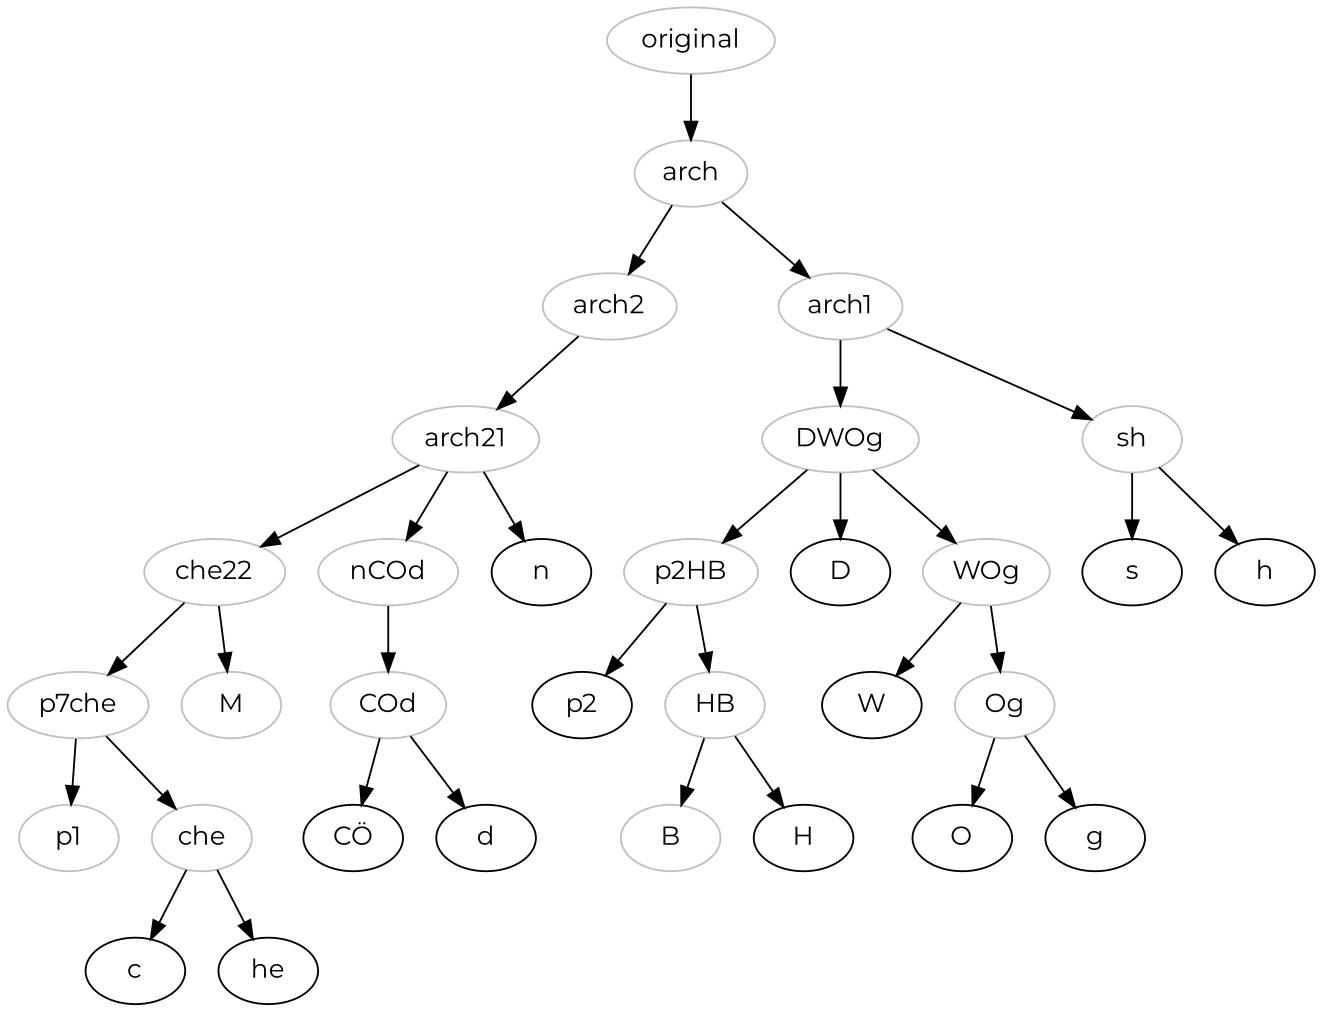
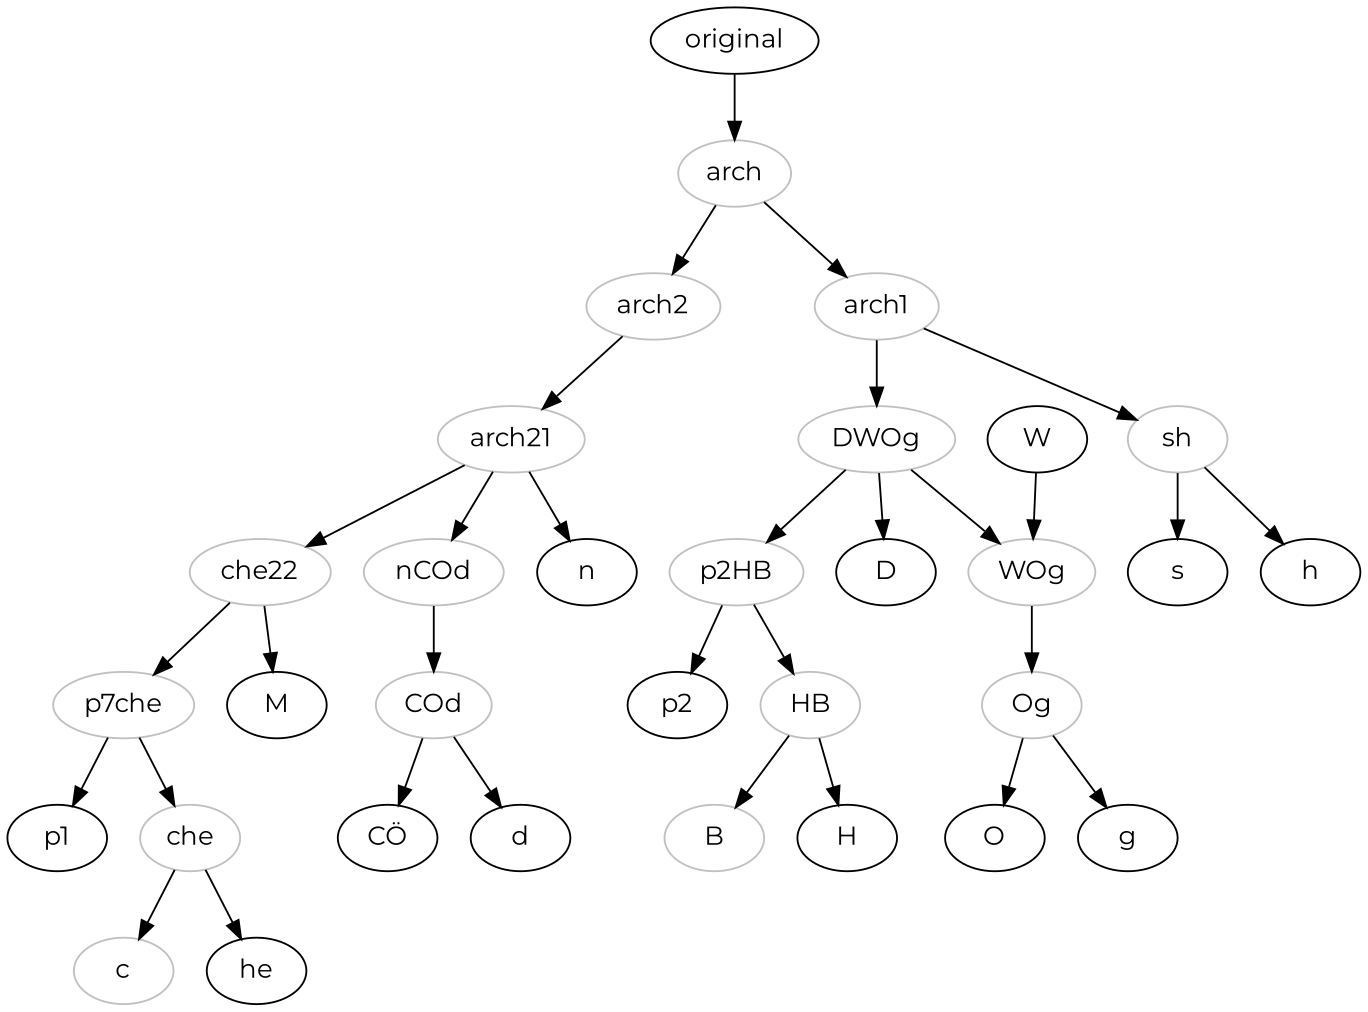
(691, 41) -> (735, 41)
(935, 632) -> (1035, 497)
(231, 705) -> (277, 705)
(69, 838) -> (57, 838)
(135, 971) -> (124, 971)
